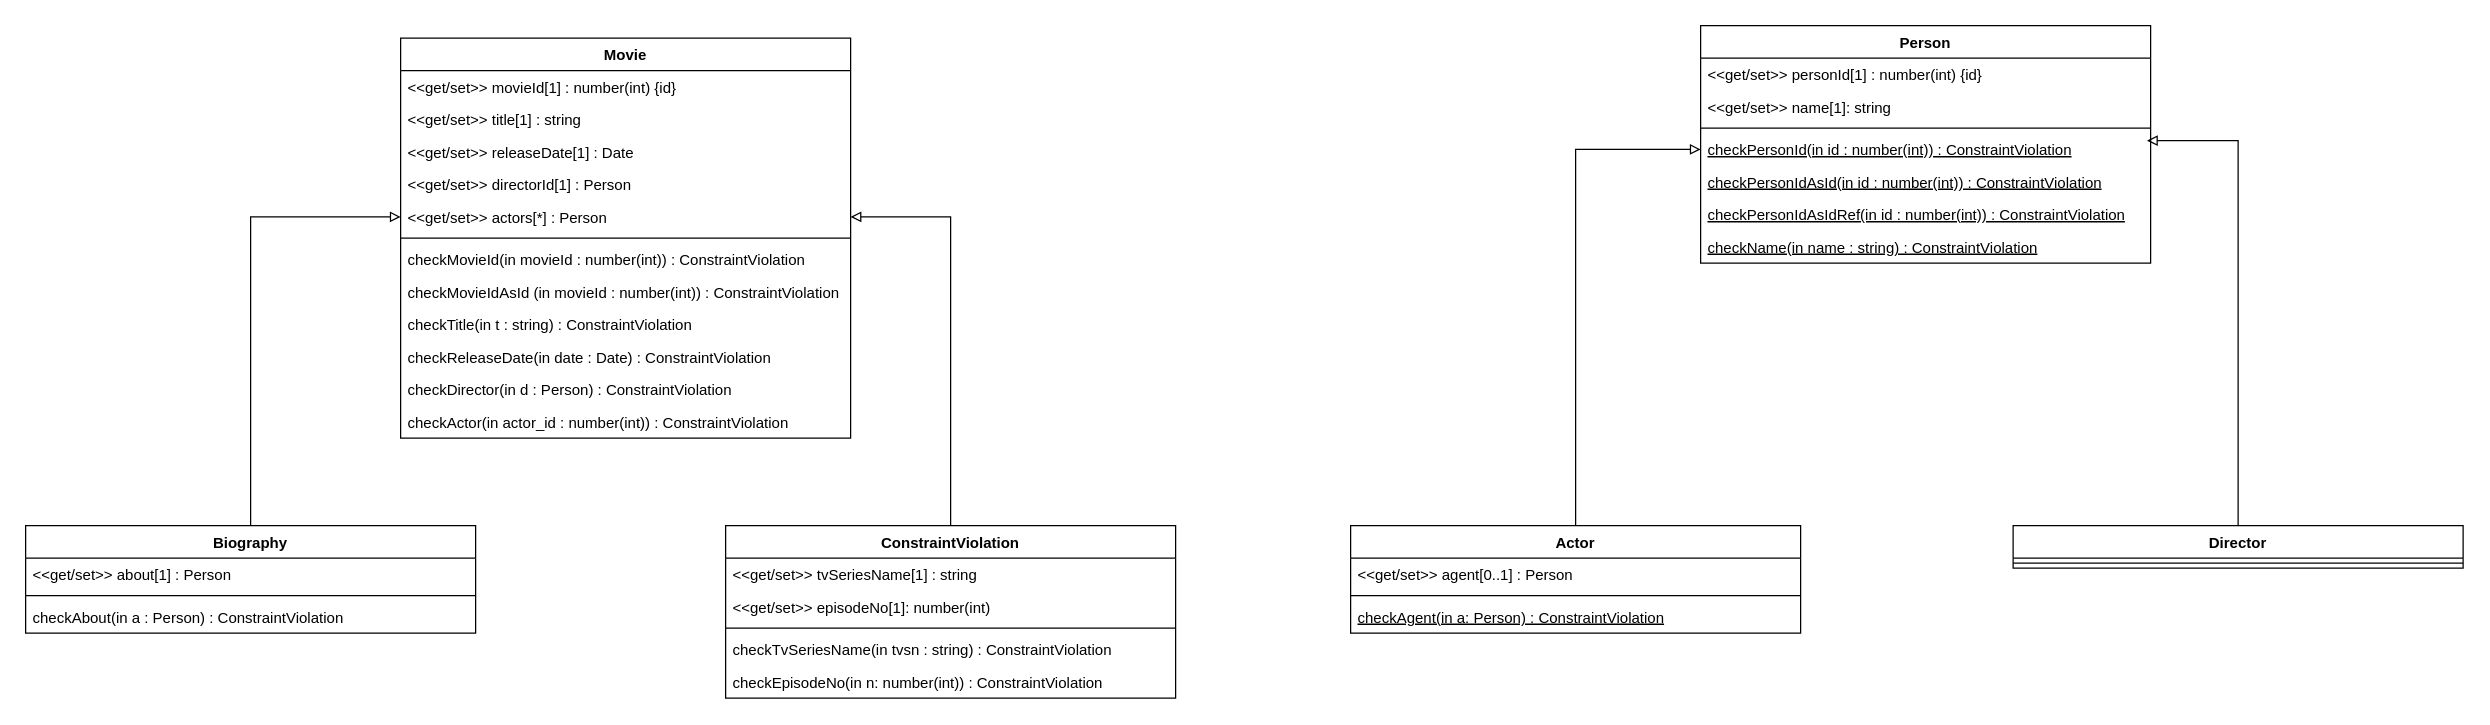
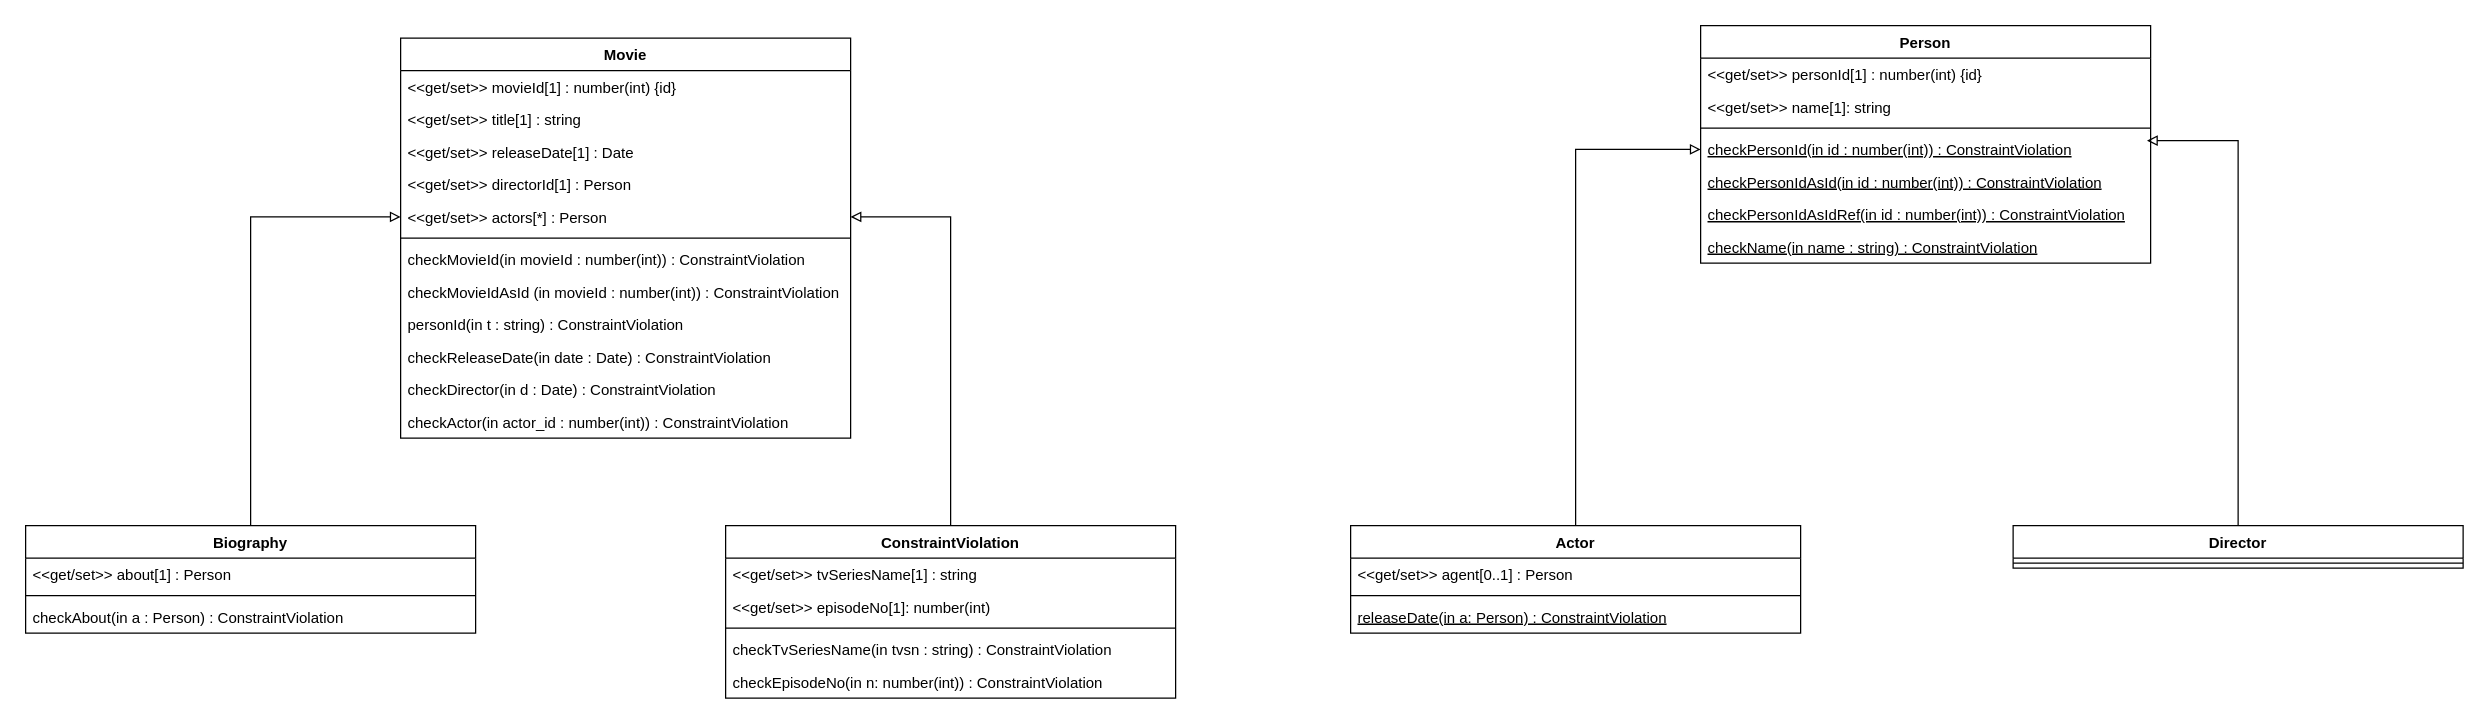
(576, 325) -> (571, 325)
(592, 390) -> (584, 390)
(1529, 618) -> (1532, 618)
